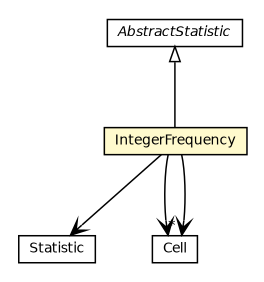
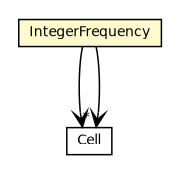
(175, 33) -> none
(56, 249) -> none
